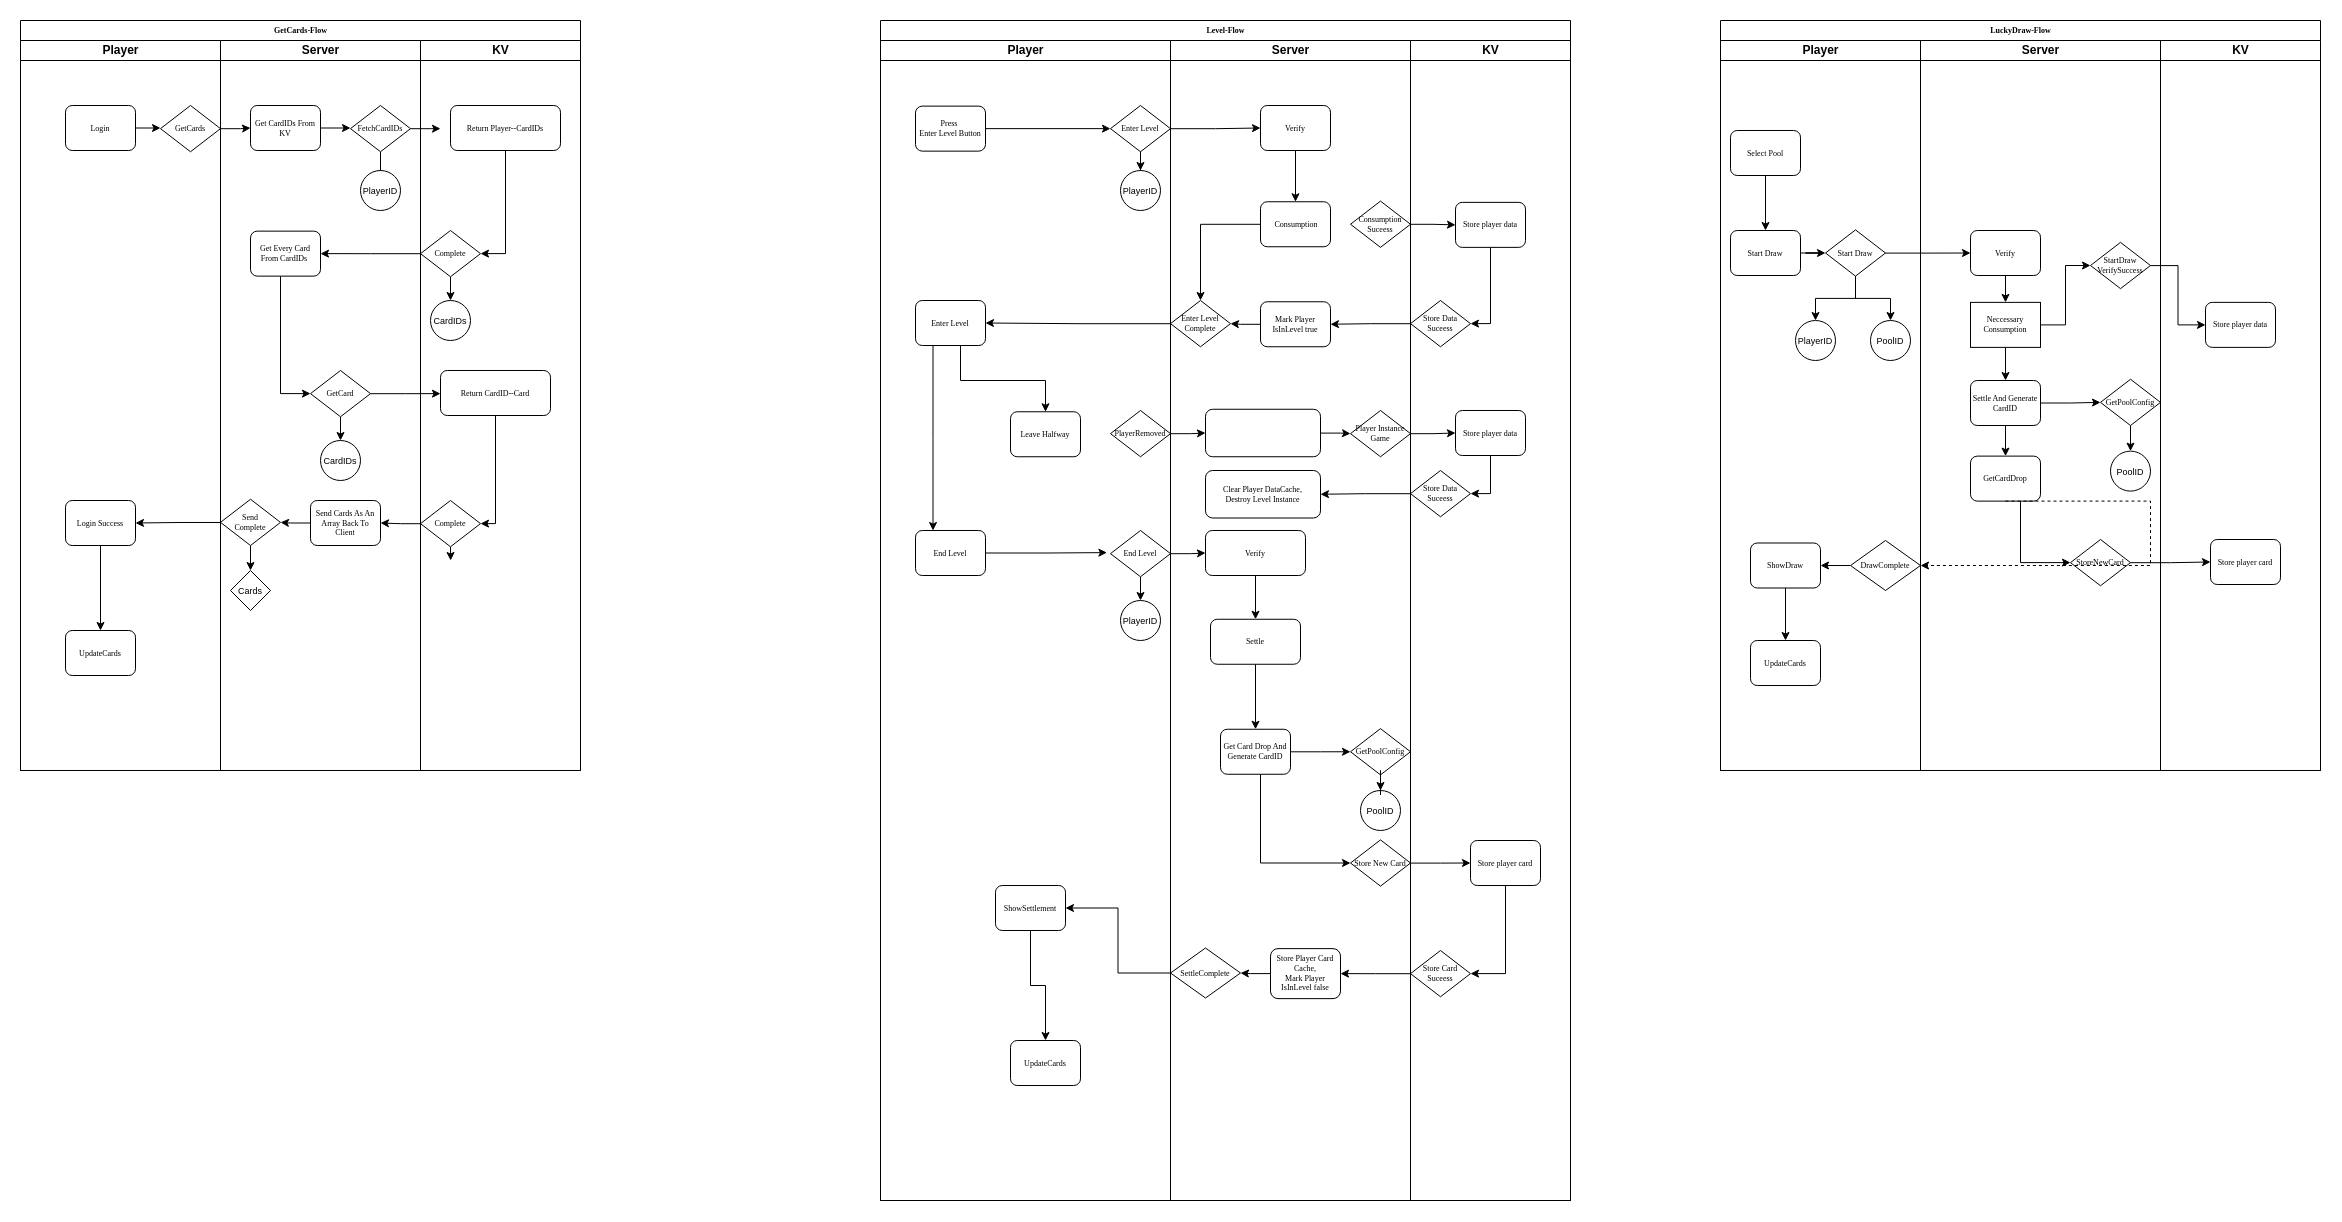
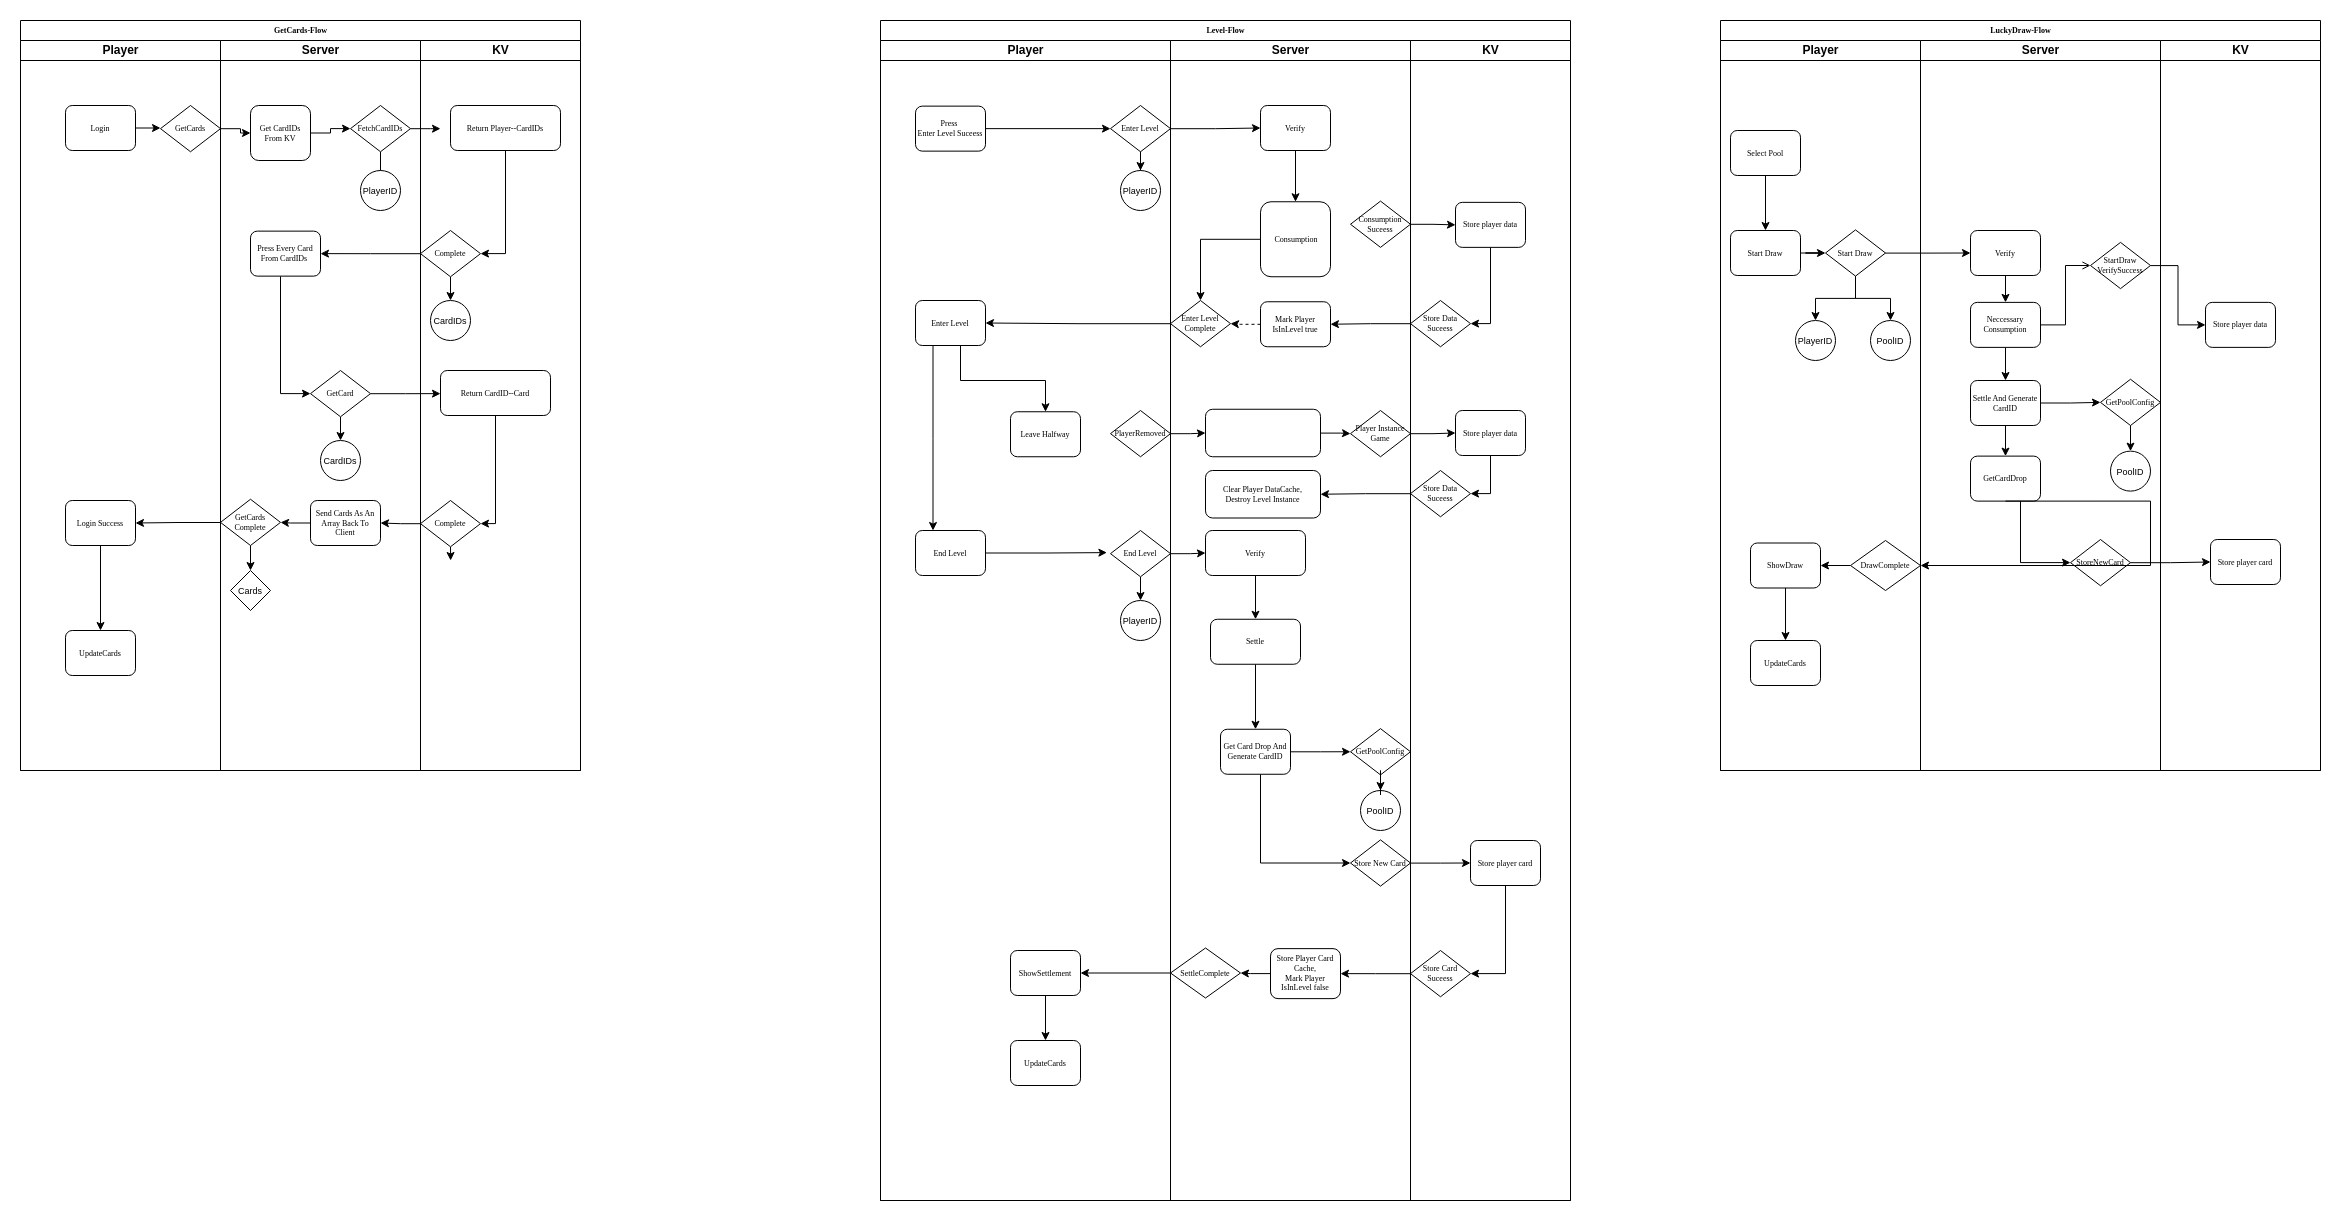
(286, 128) -> (281, 133)
(951, 129) -> (951, 129)
(1296, 224) -> (1296, 239)
(286, 254) -> (286, 254)
(2082, 266) -> (2083, 266)
(1249, 324) -> (1249, 324)
(2006, 325) -> (2006, 325)
(251, 523) -> (251, 523)
(2127, 566) -> (2127, 566)
(1031, 908) -> (1046, 973)
